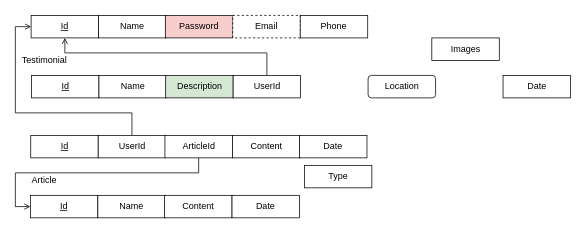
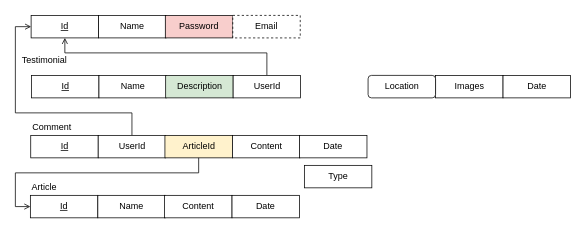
(334, 27) -> none
(466, 49) -> (470, 87)
none -> (65, 128)
(199, 147) -> (199, 147)
(64, 180) -> (64, 188)
